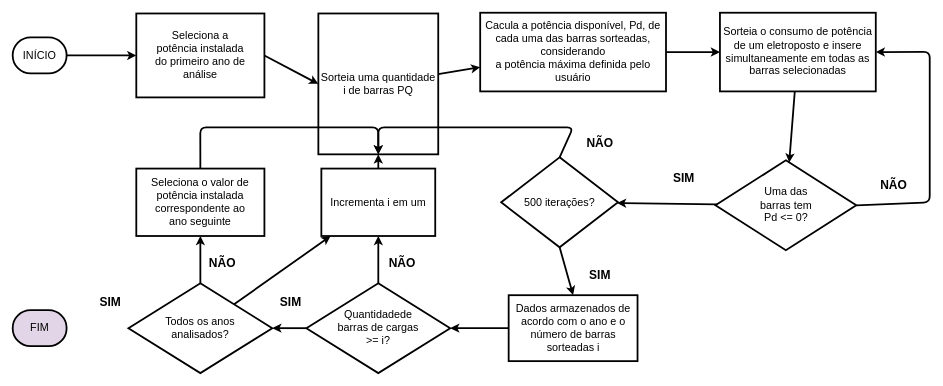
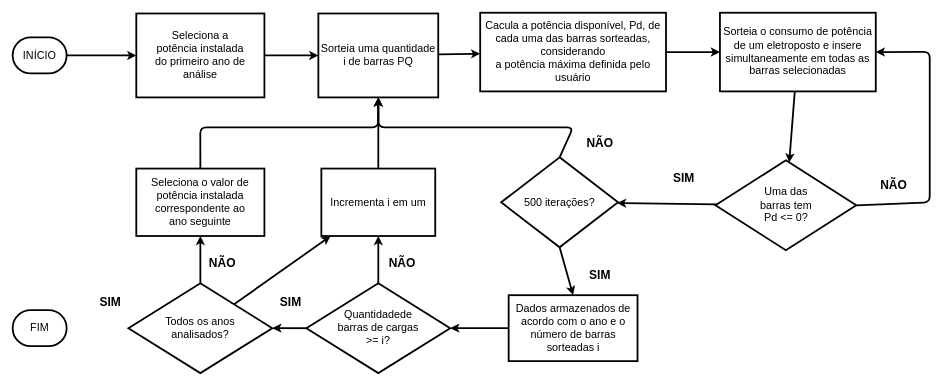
(378, 84) -> (378, 56)
(39, 329) -> (39, 329)
